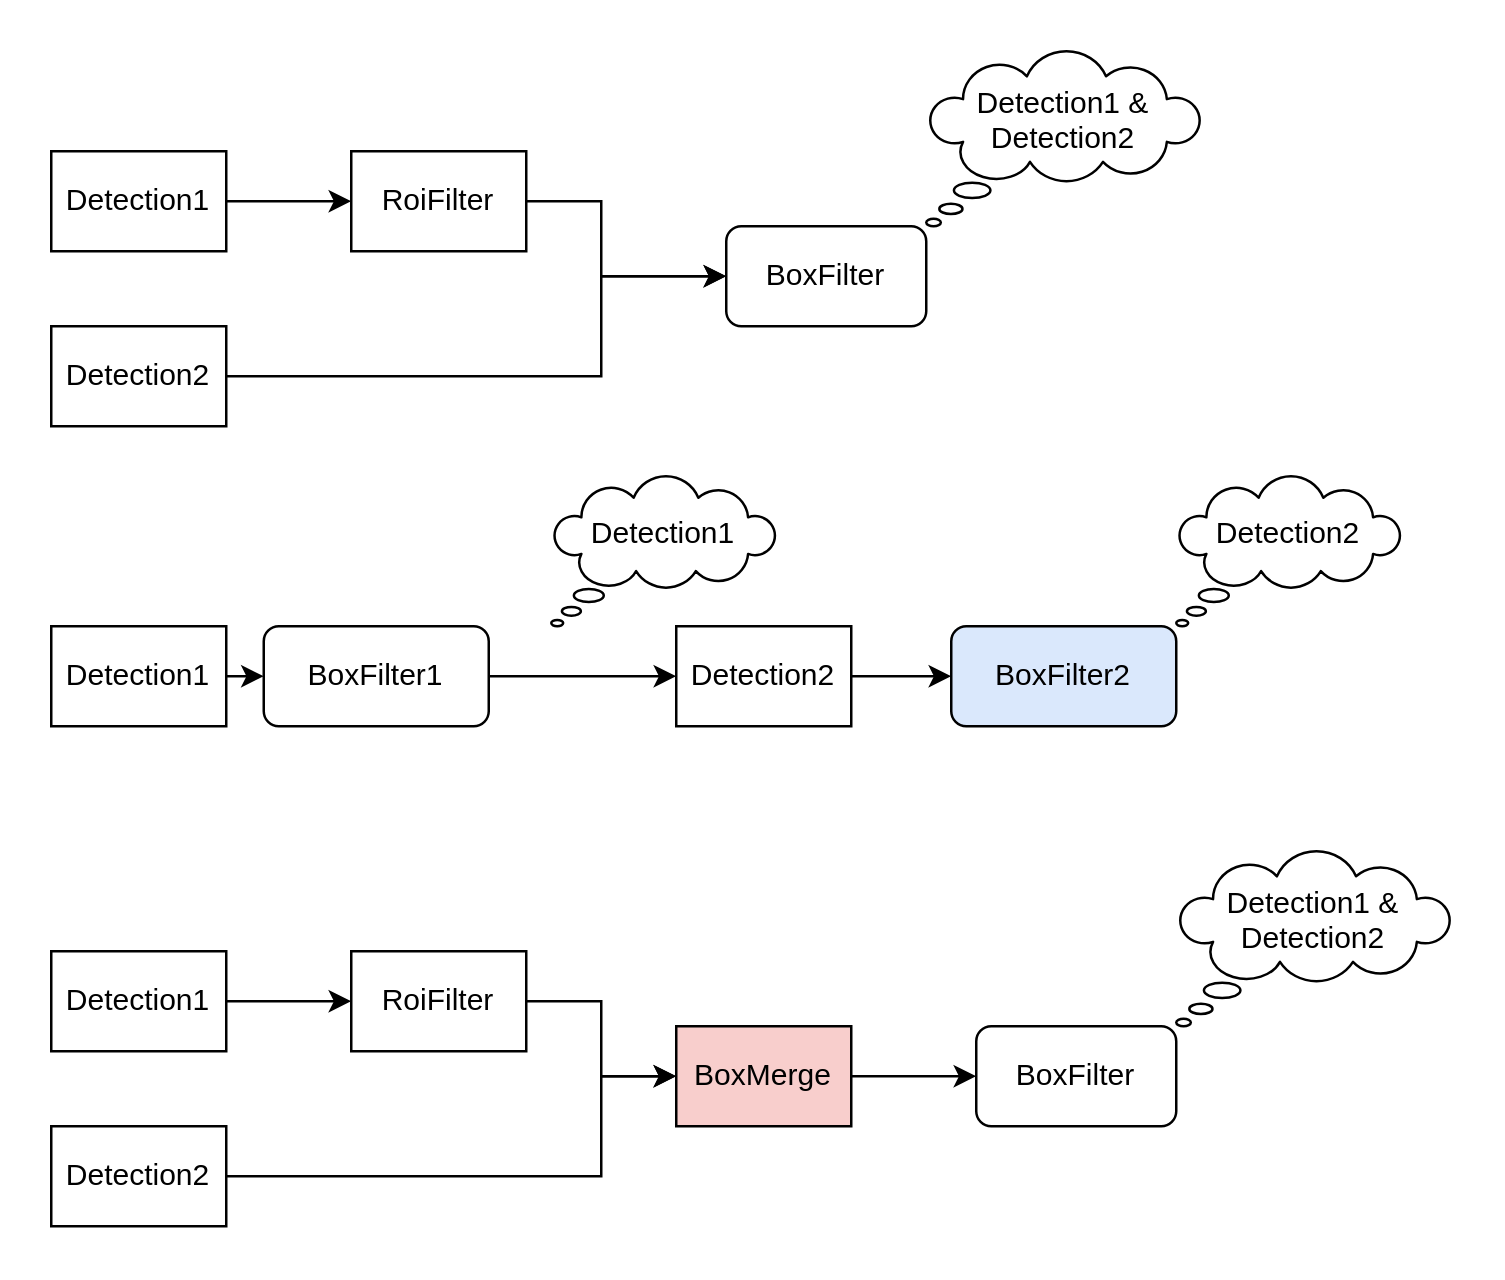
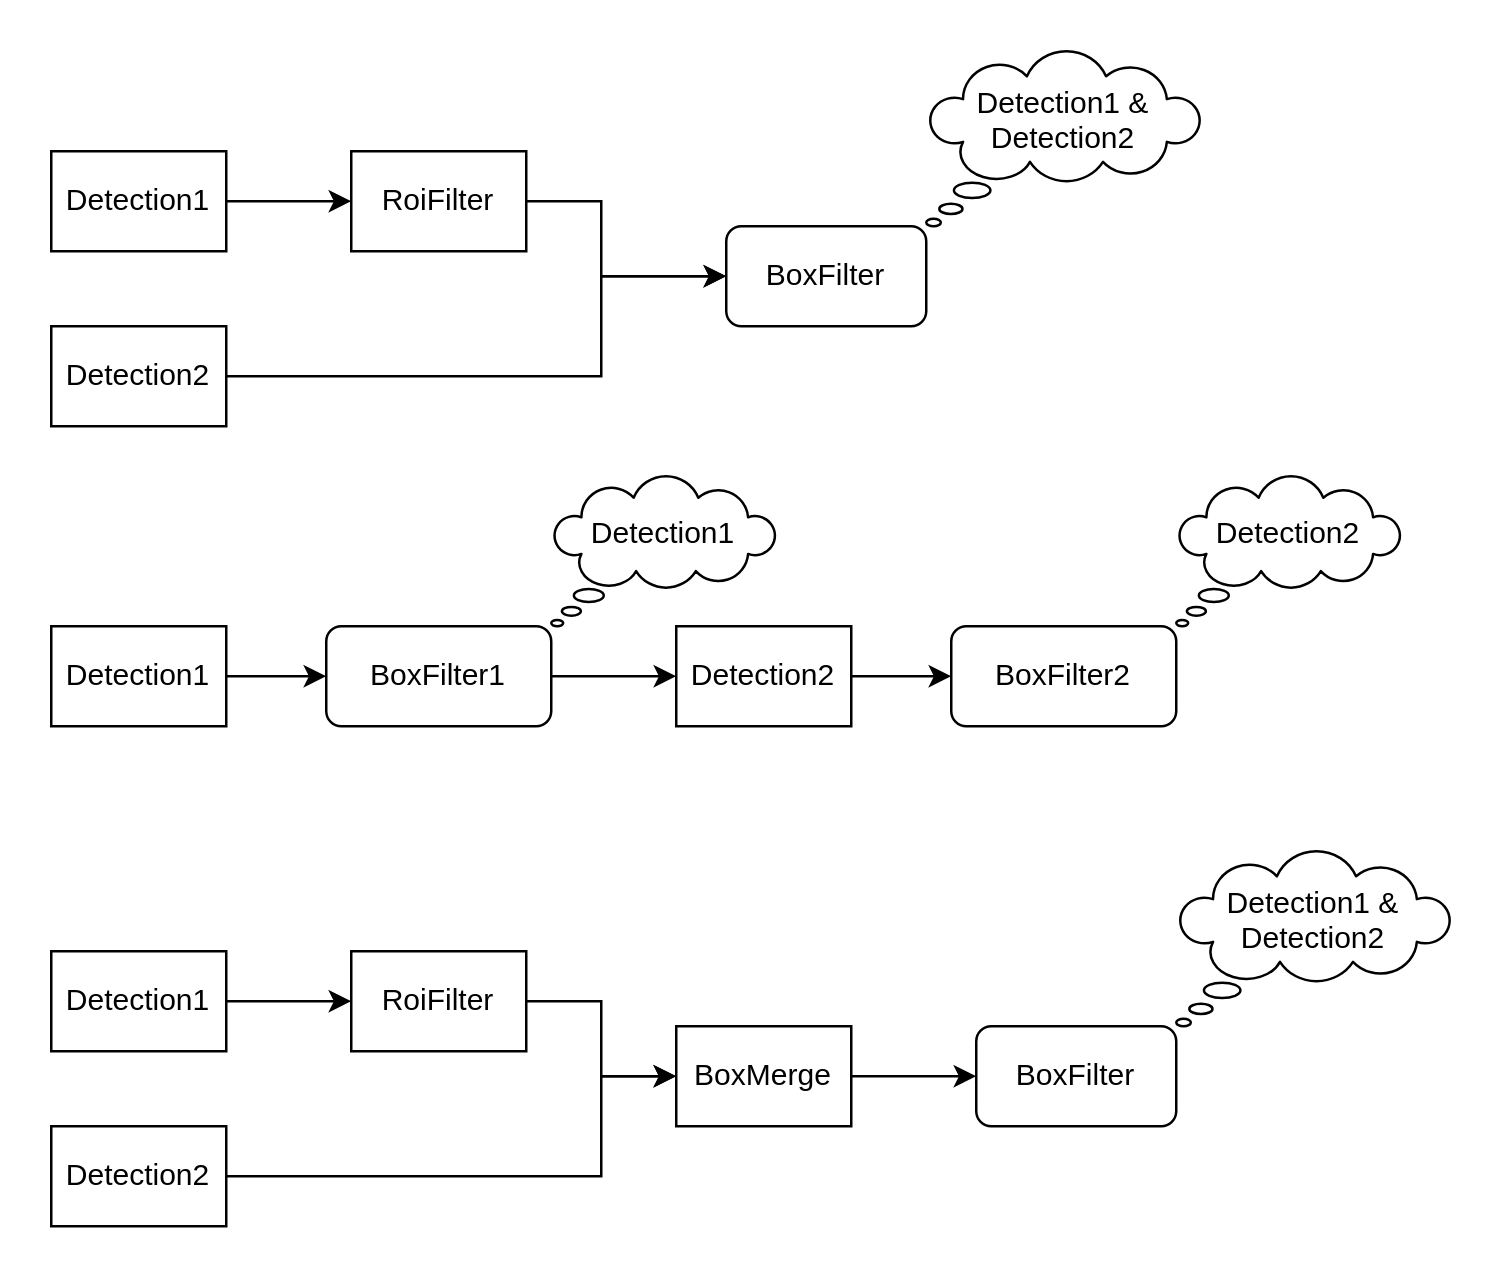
(376, 676) -> (439, 676)
(1064, 676) -> (1064, 676)
(764, 1076) -> (764, 1076)
